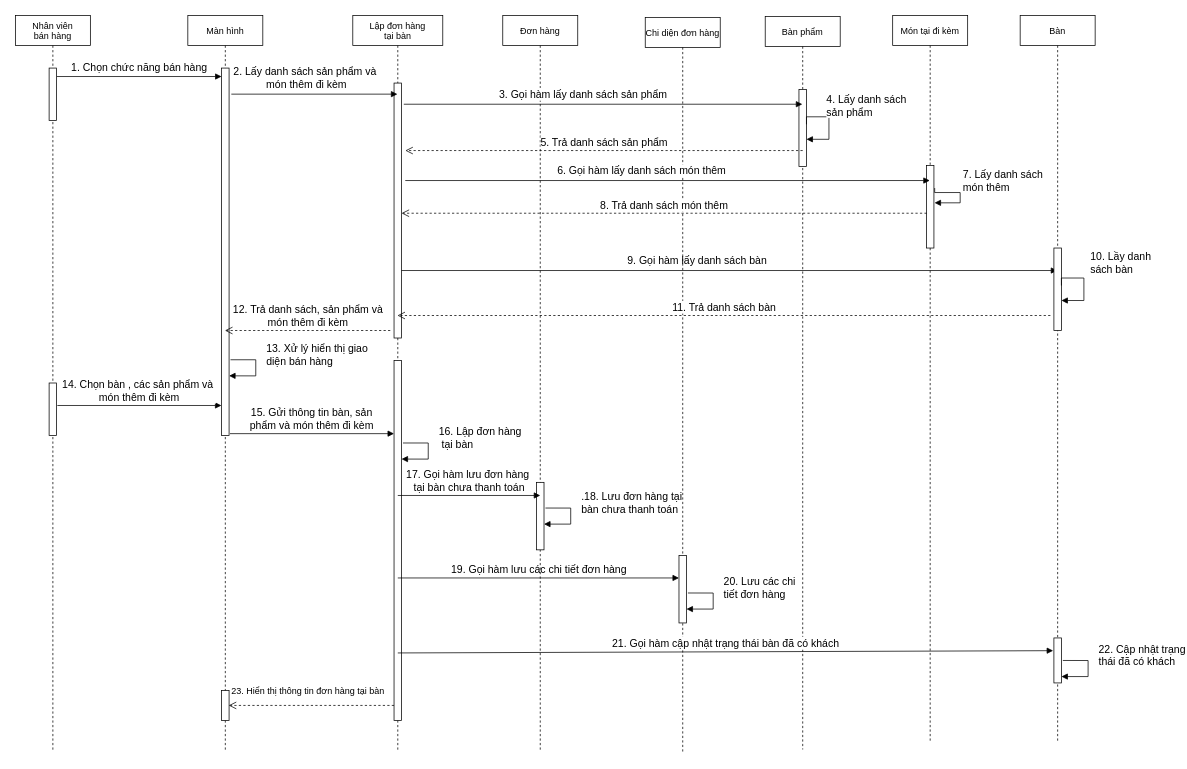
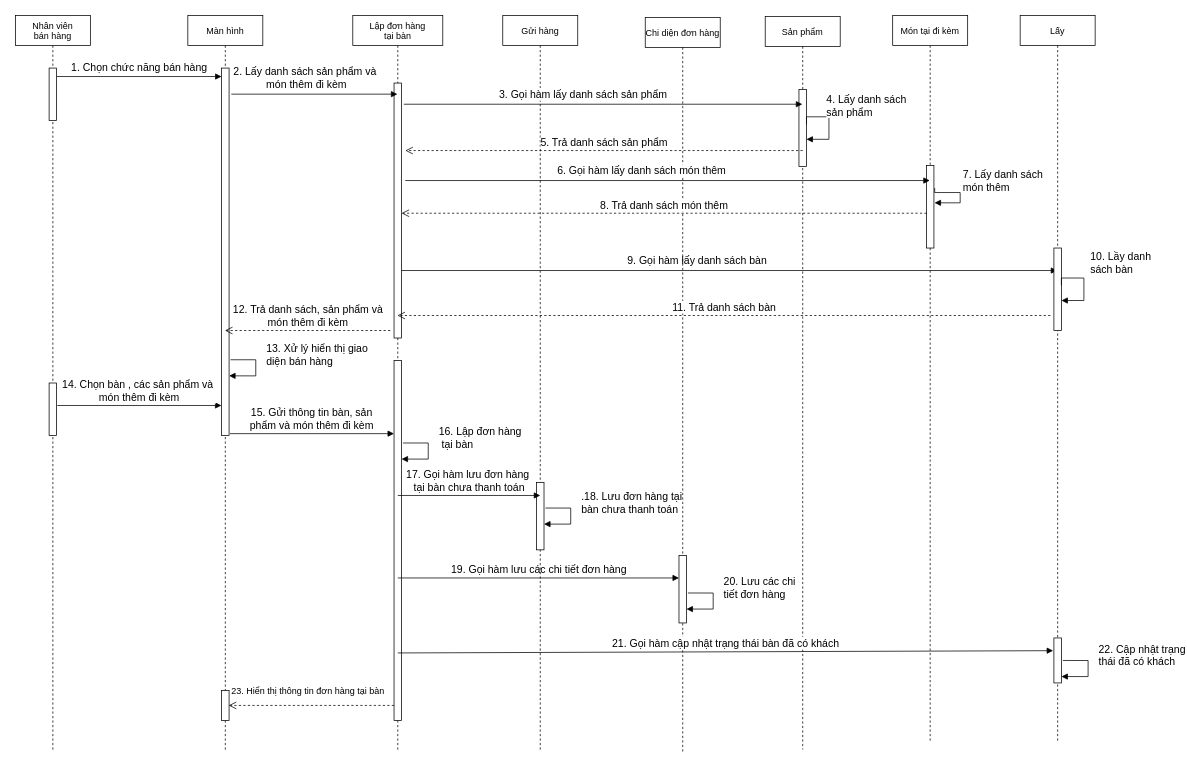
(540, 31) -> (540, 31)
(1058, 31) -> (1058, 31)
(803, 32) -> (803, 32)
